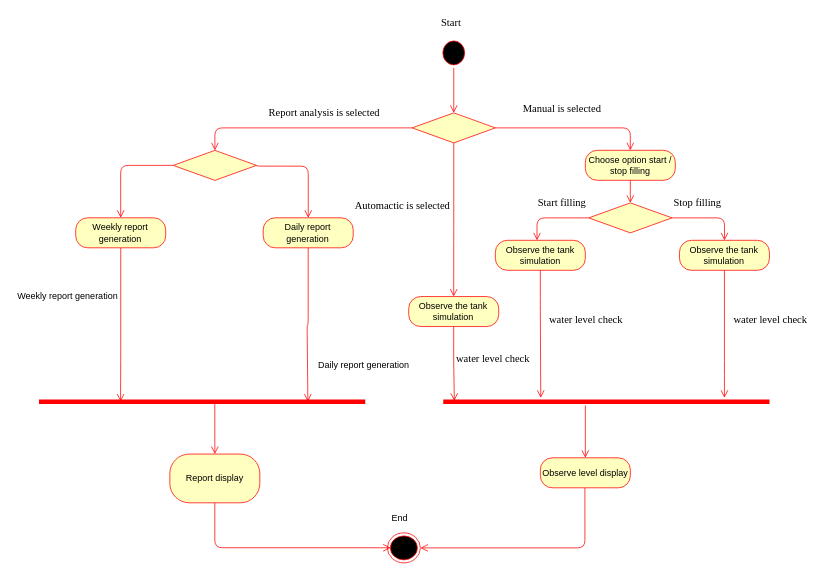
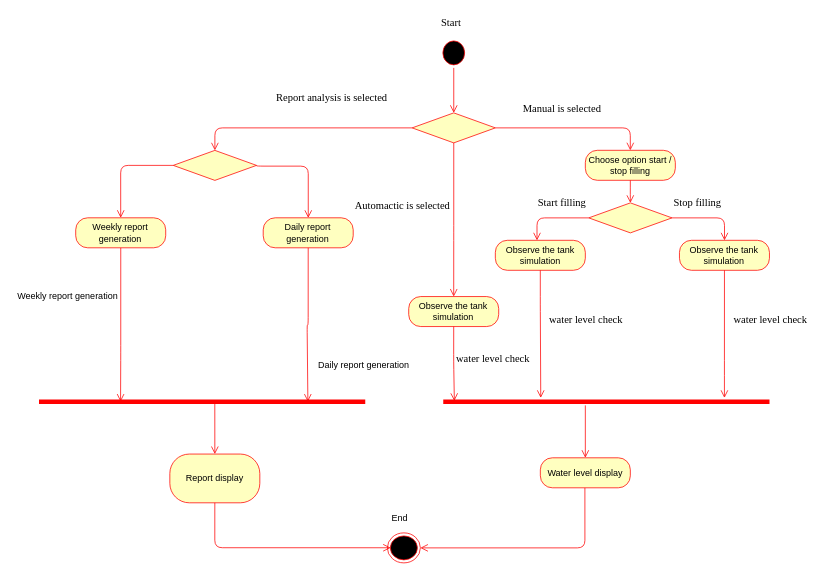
(327, 113) -> (335, 98)
(585, 473) -> (585, 473)
